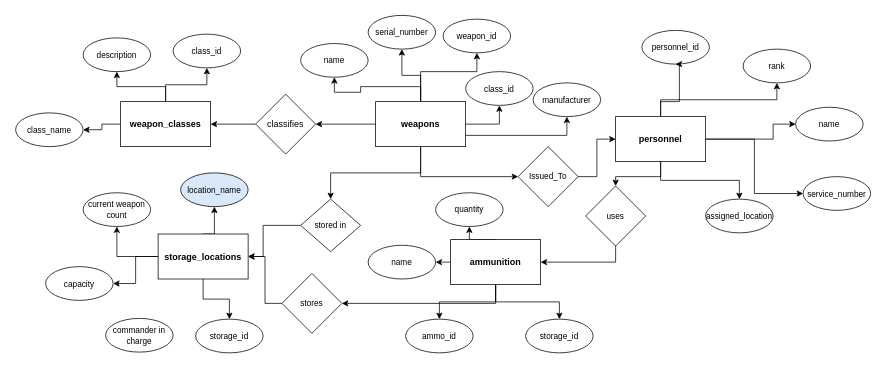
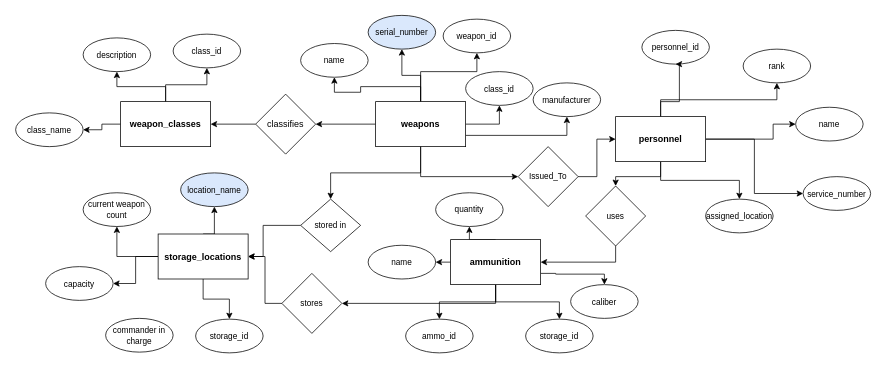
(402, 32) -> (402, 32)
none -> (549, 273)
none -> (604, 302)
